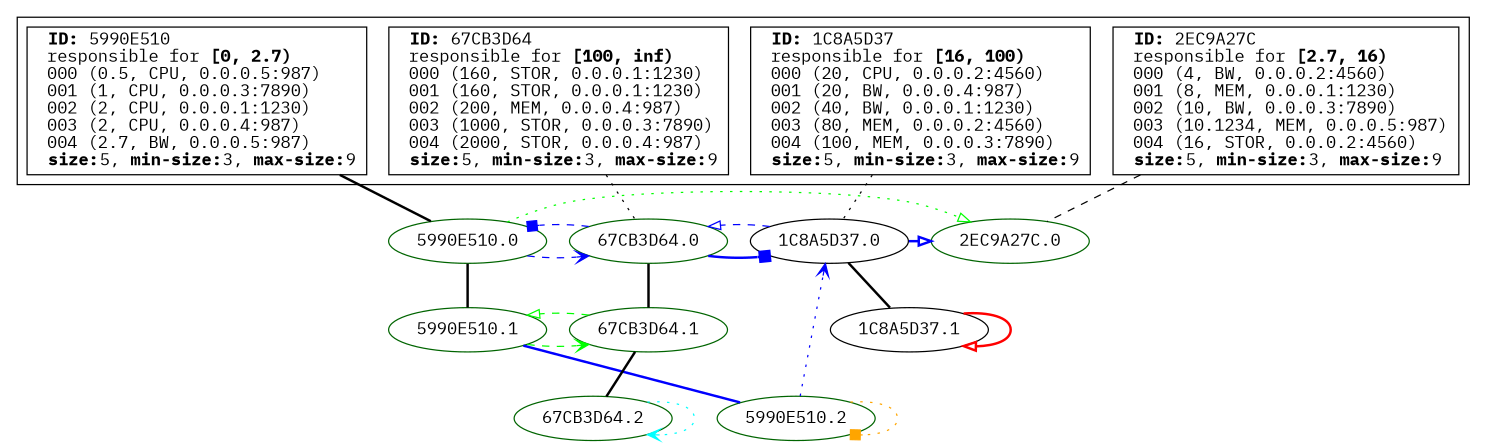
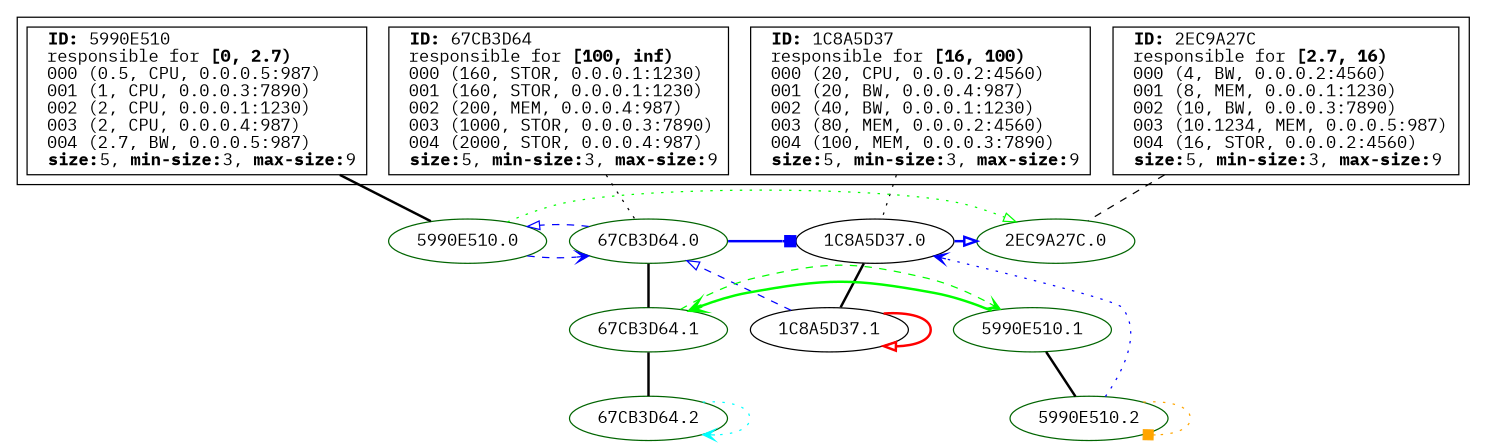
(564, 225) -> (564, 225)
(745, 225) -> (766, 298)
(468, 286) -> none
(564, 313) -> (834, 265)
(555, 346) -> (839, 282)
(632, 374) -> (1061, 374)
